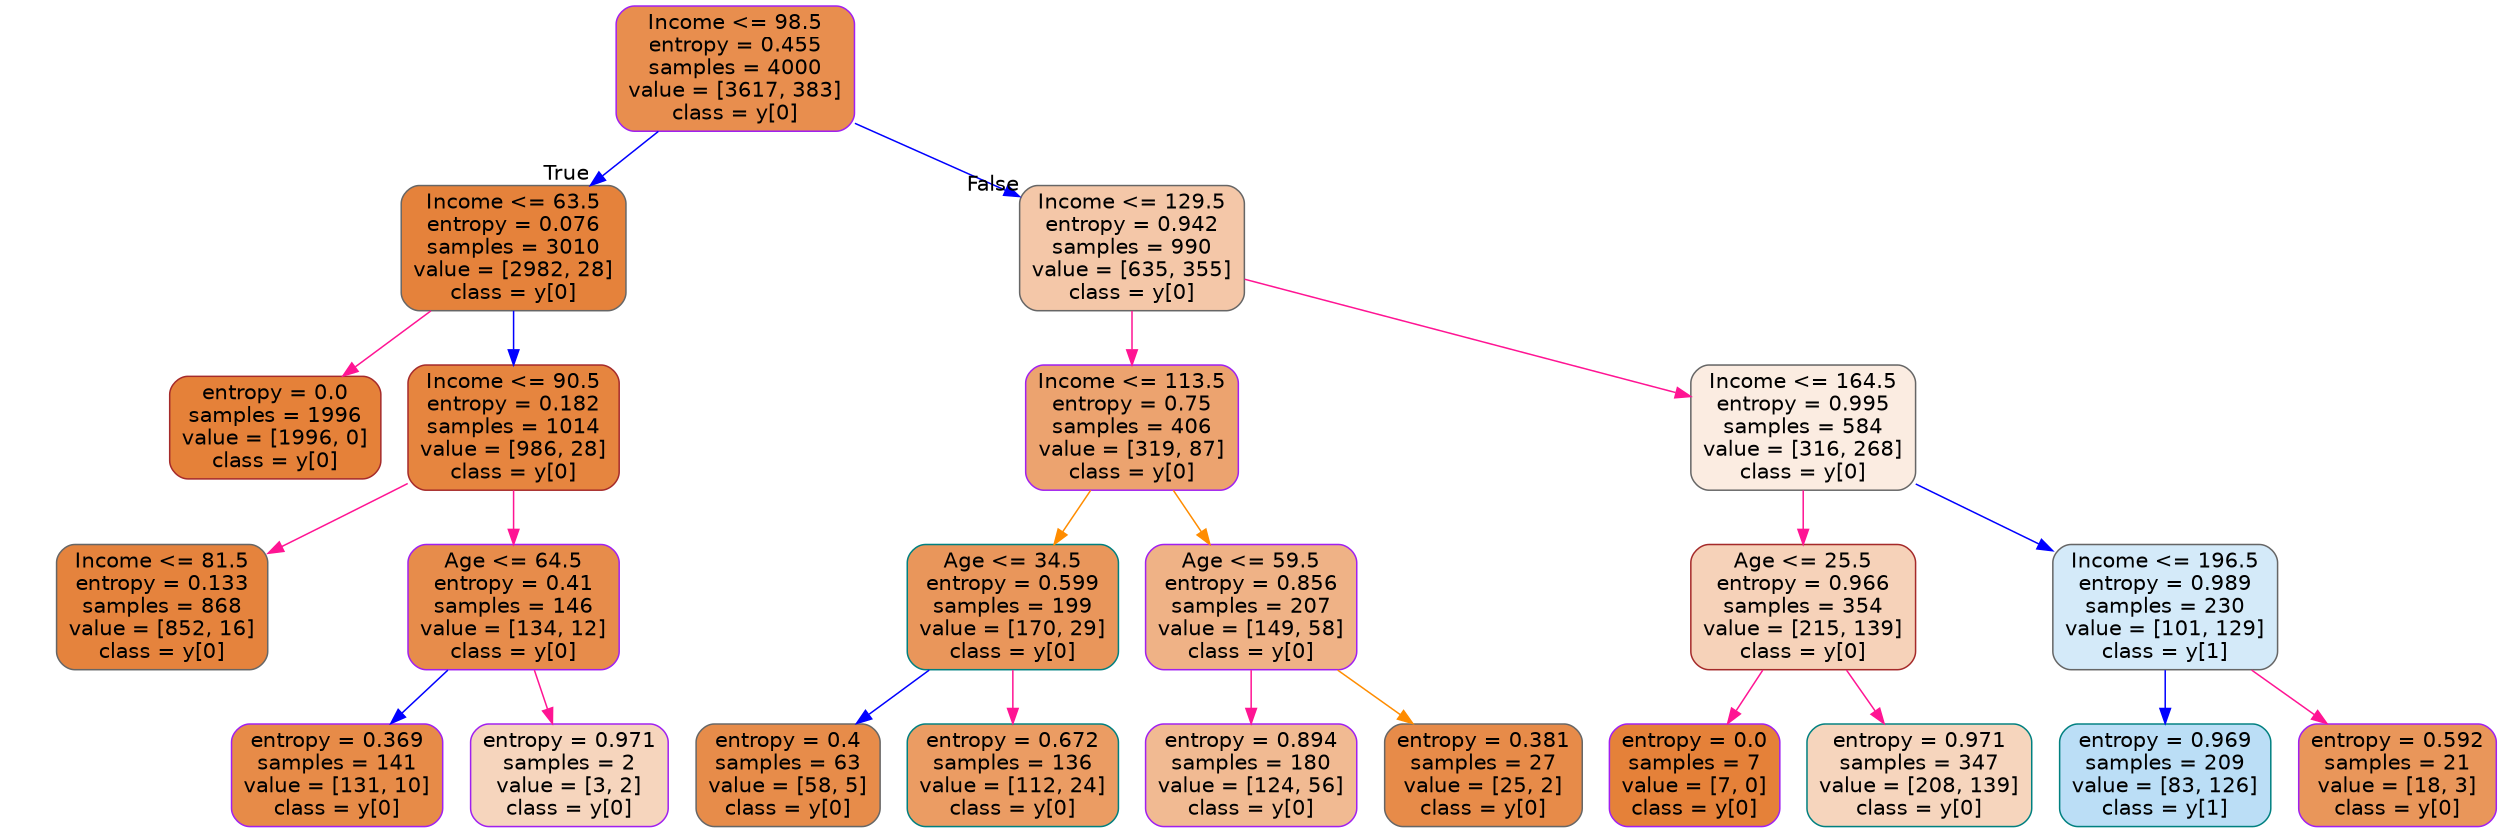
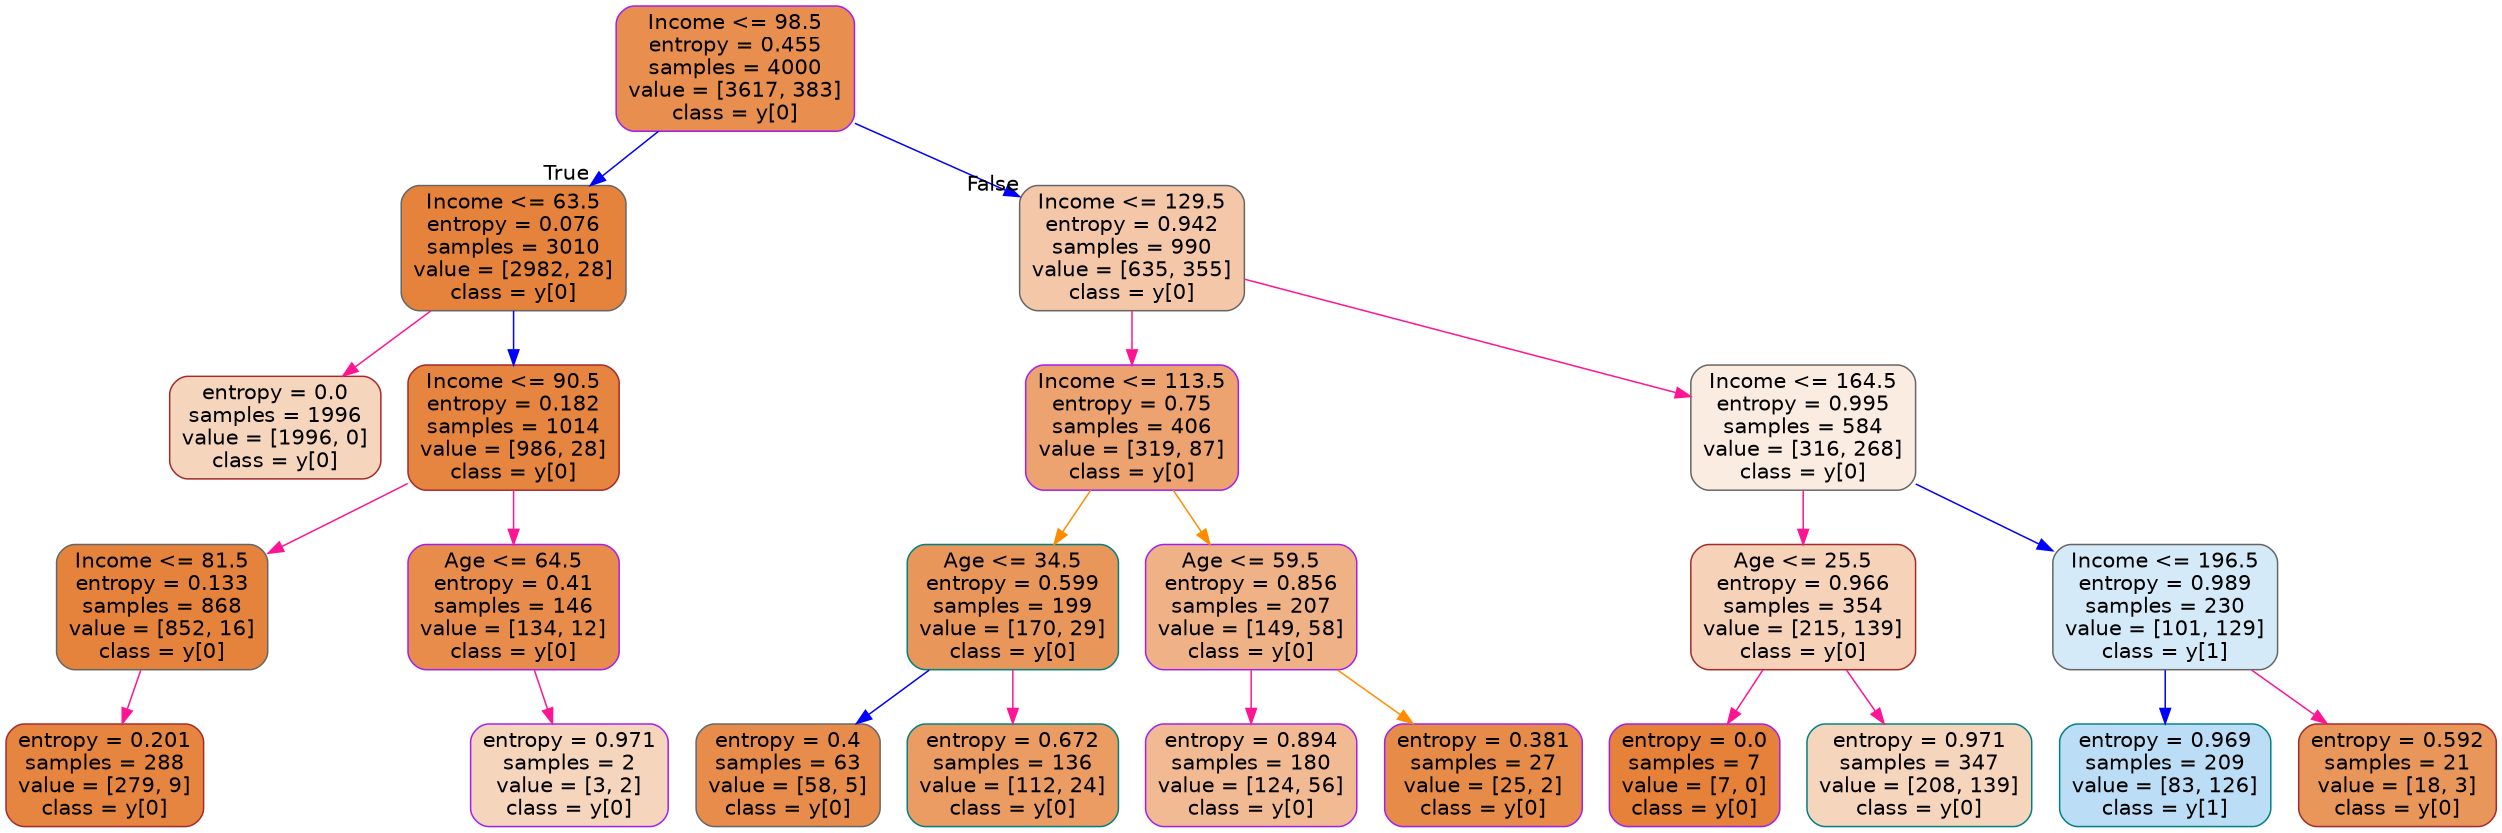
(275, 428) -> (275, 428)
none -> (105, 775)
(337, 775) -> none
(1483, 775) -> (1483, 775)
(2397, 775) -> (2397, 775)
